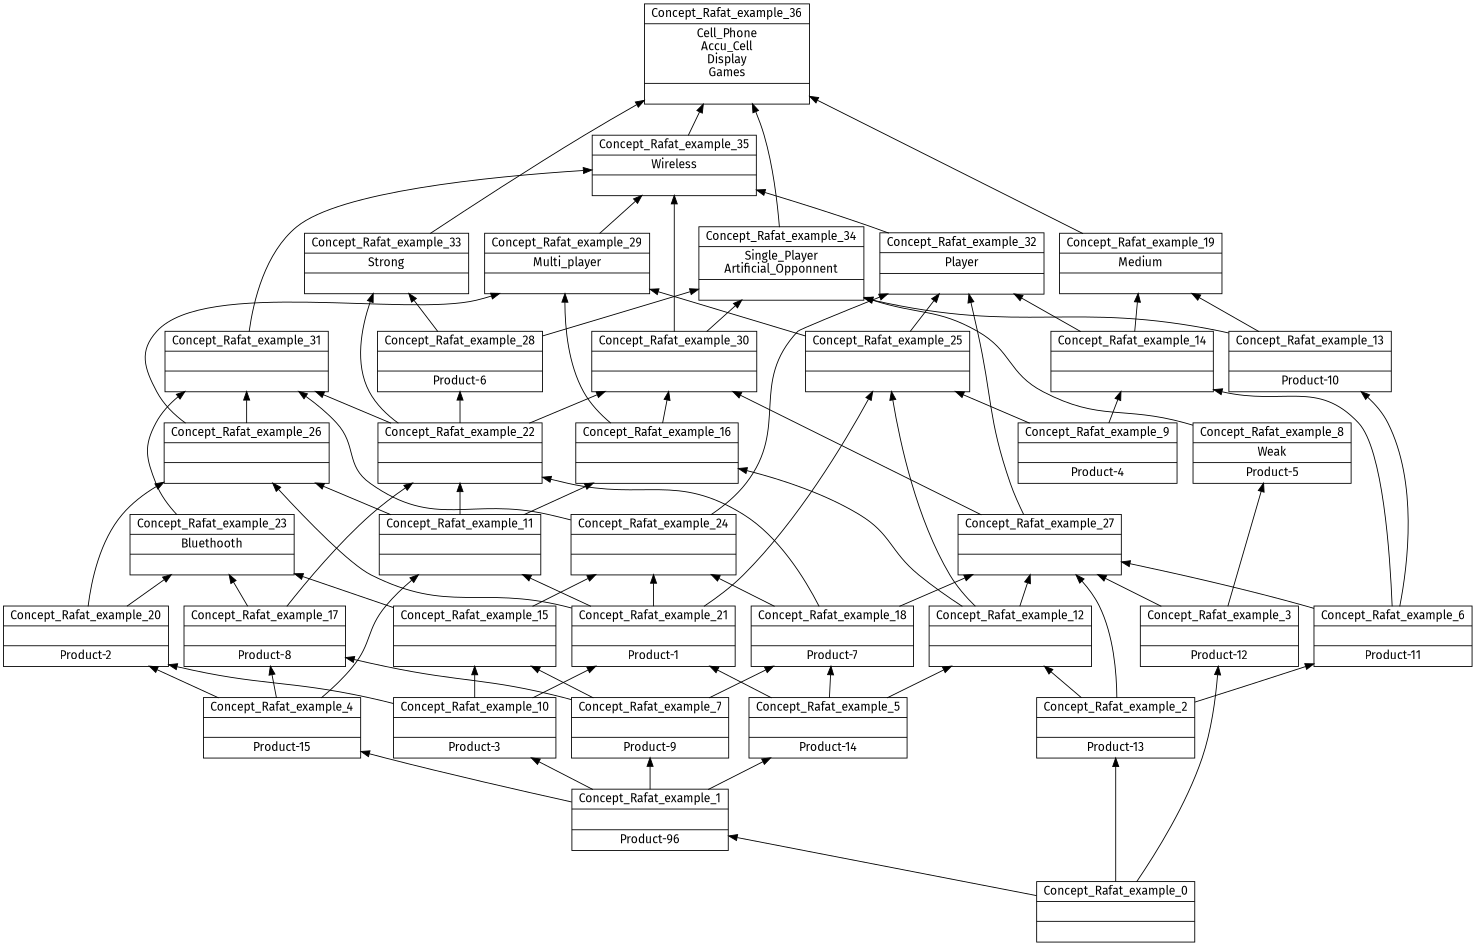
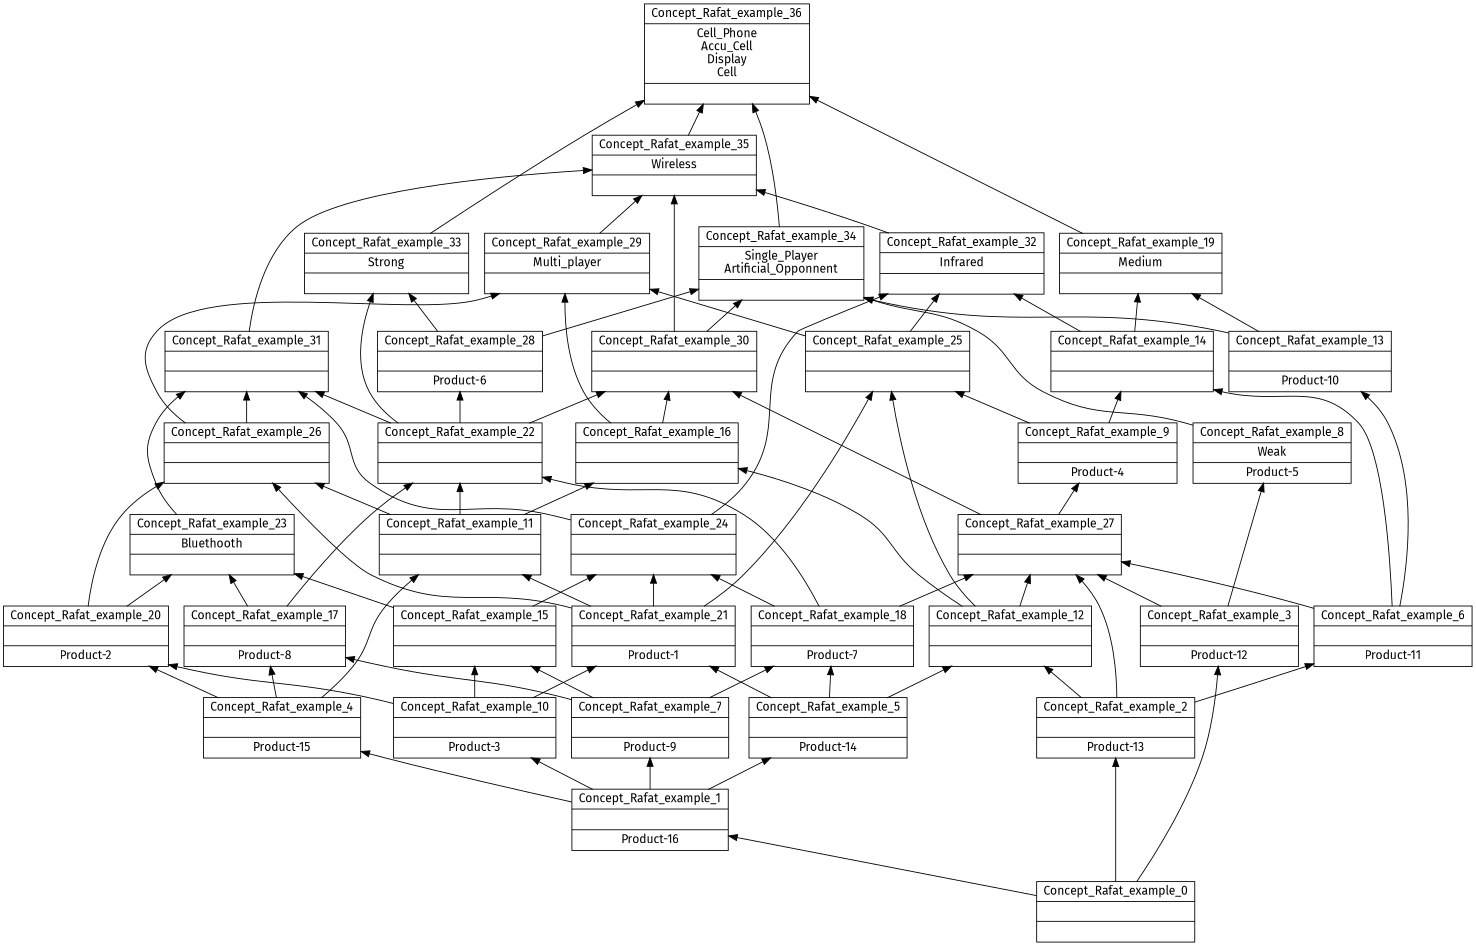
(727, 73) -> (727, 73)
(962, 263) -> (962, 263)
(992, 416) -> (1066, 502)
(650, 840) -> (650, 840)
